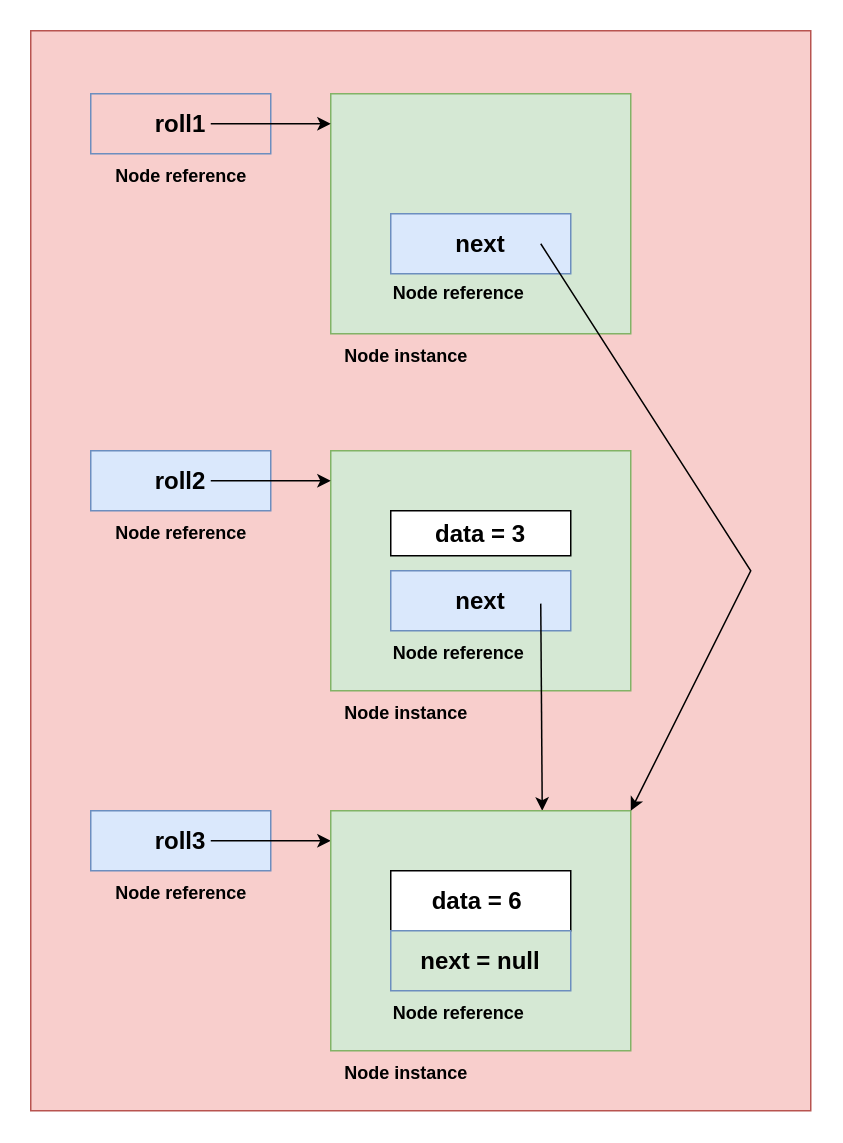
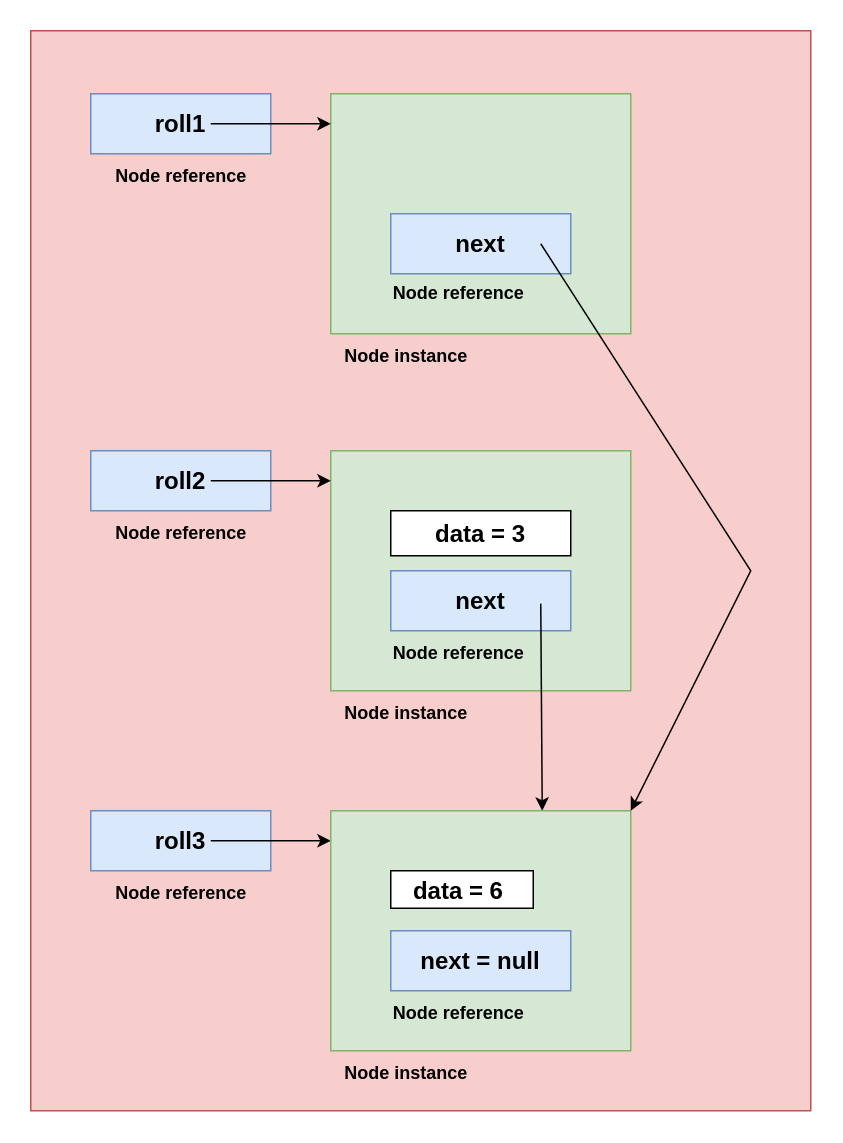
(181, 124) -> (181, 124)
(481, 901) -> (462, 890)
(481, 961) -> (481, 961)
